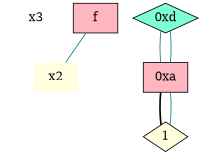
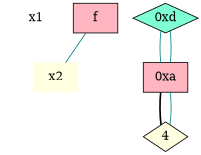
(36, 18) -> (36, 18)
(166, 137) -> (166, 137)
